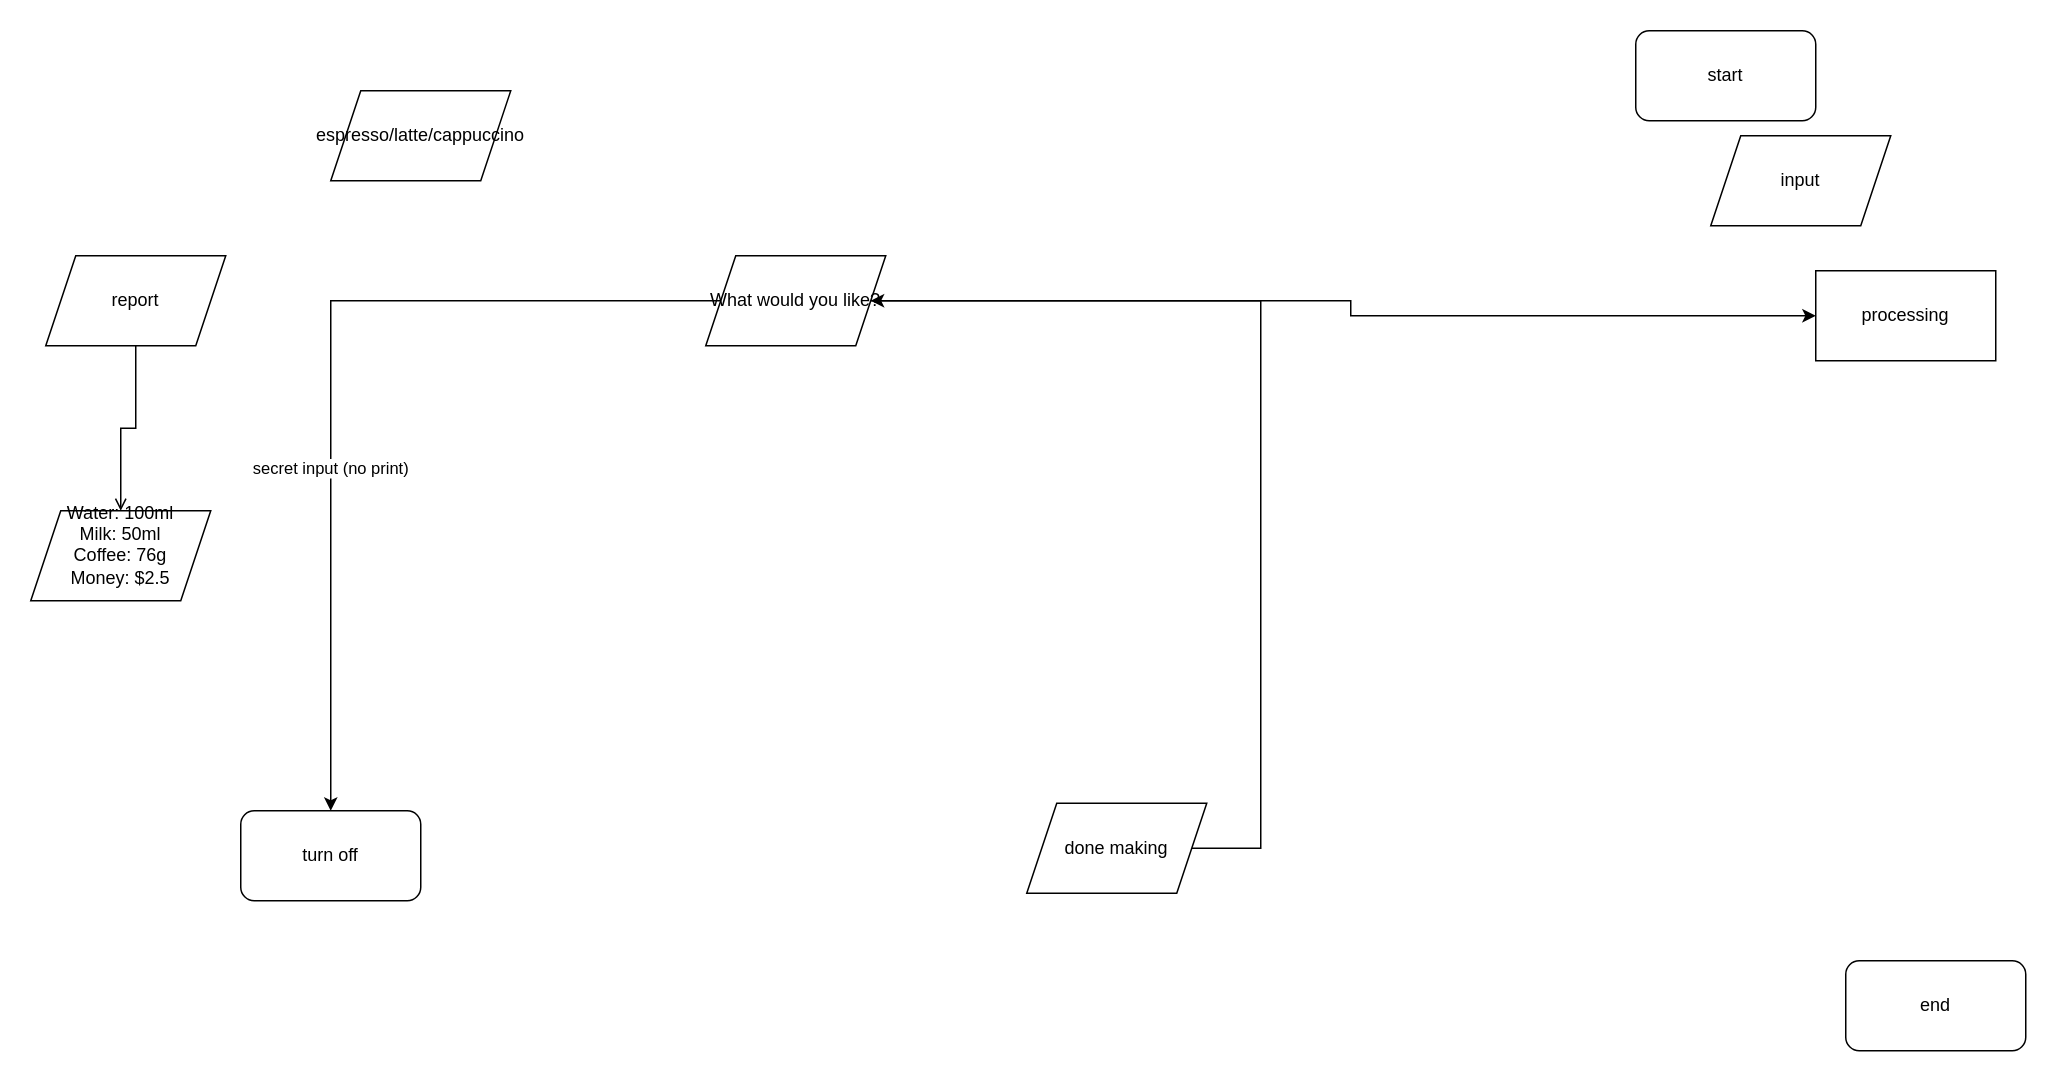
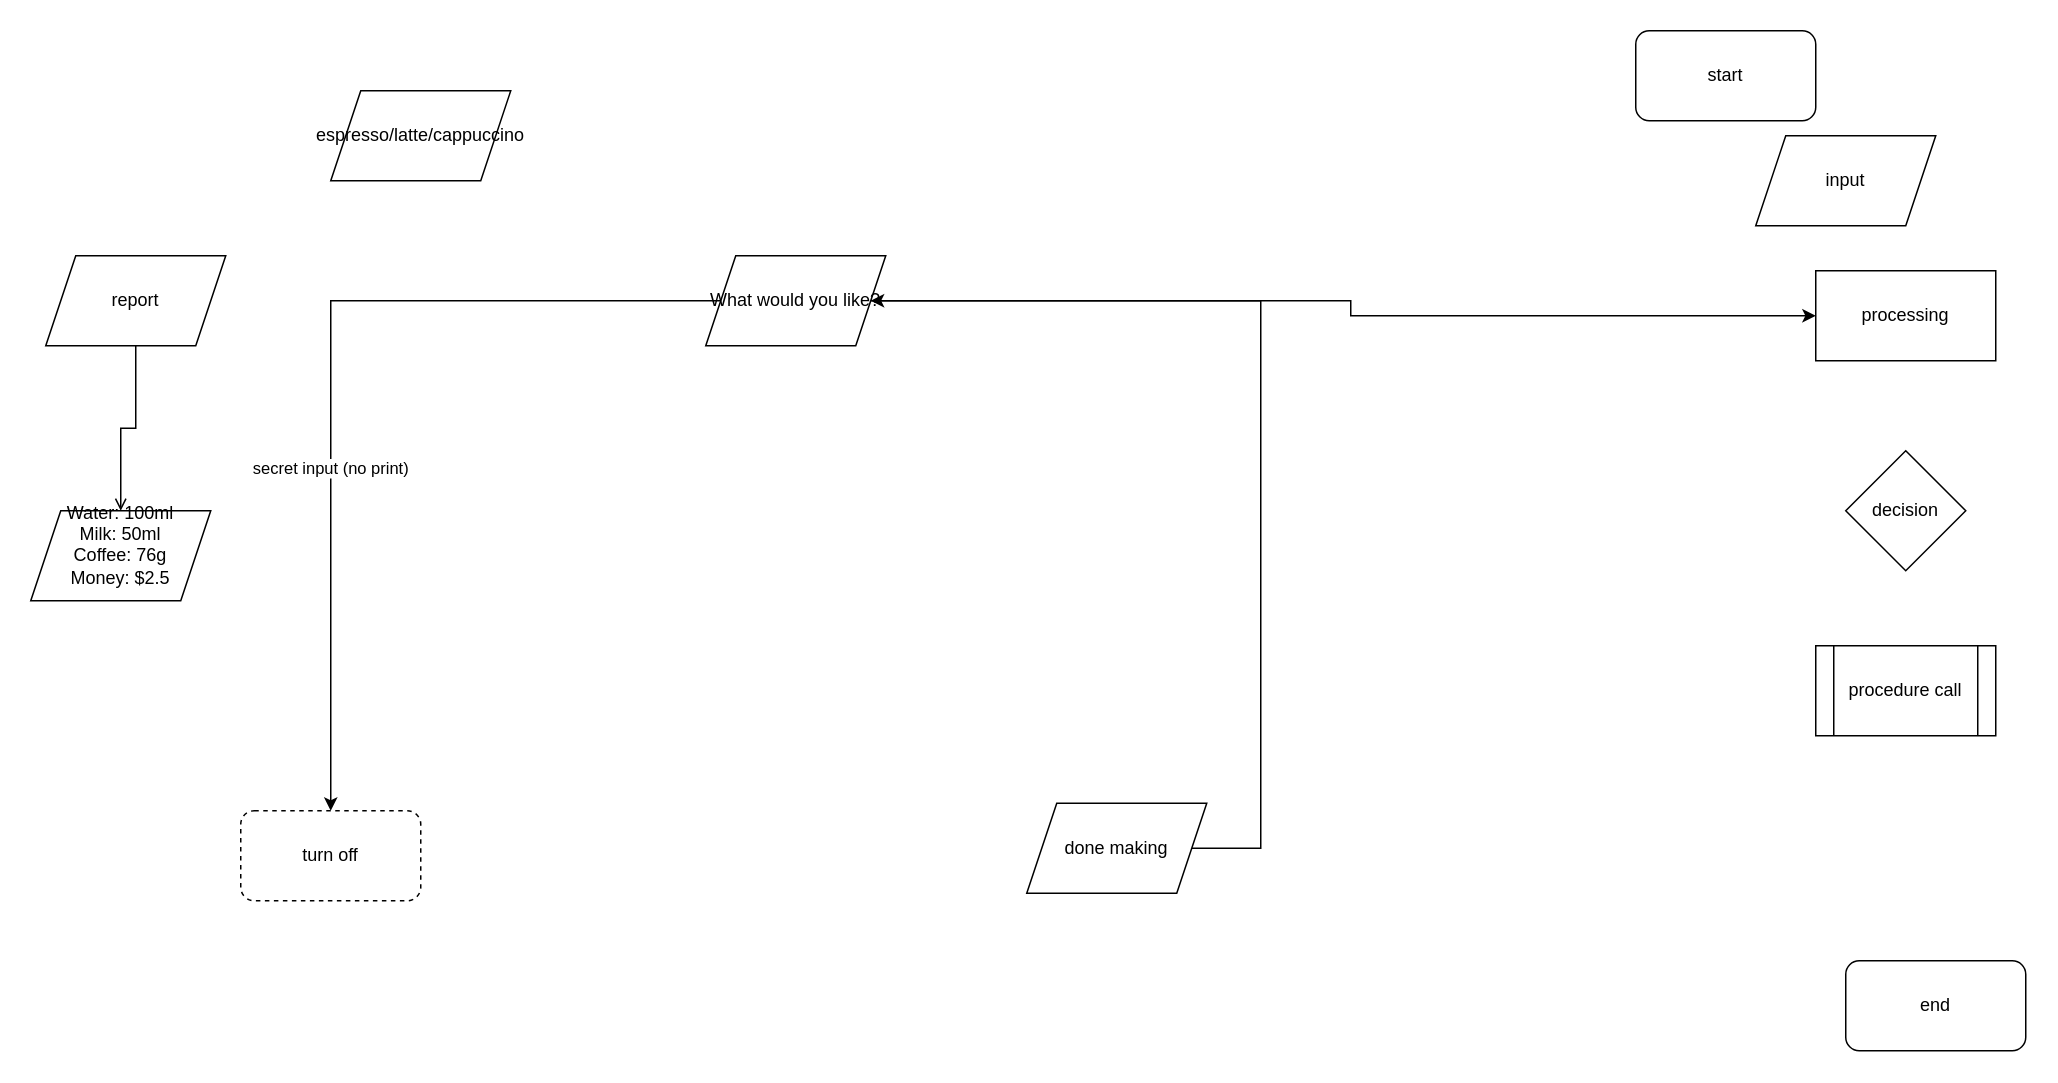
(1801, 181) -> (1846, 181)
none -> (1906, 511)
none -> (1906, 691)
(331, 856) -> (331, 856)
